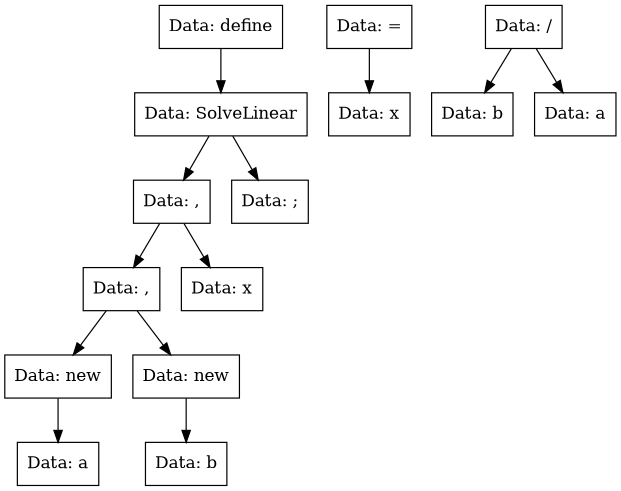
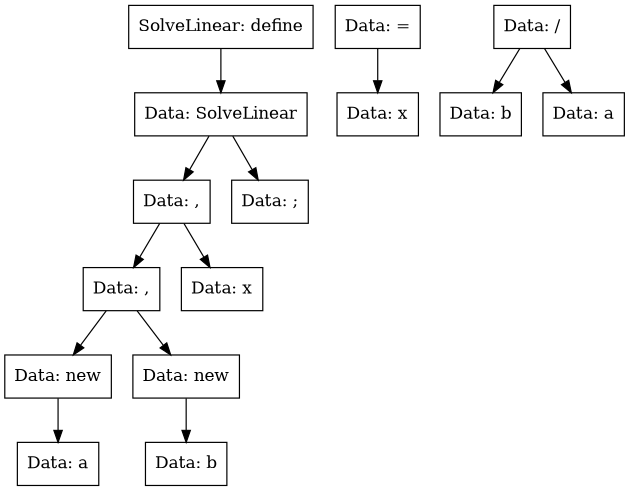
(221, 27) -> (221, 27)
